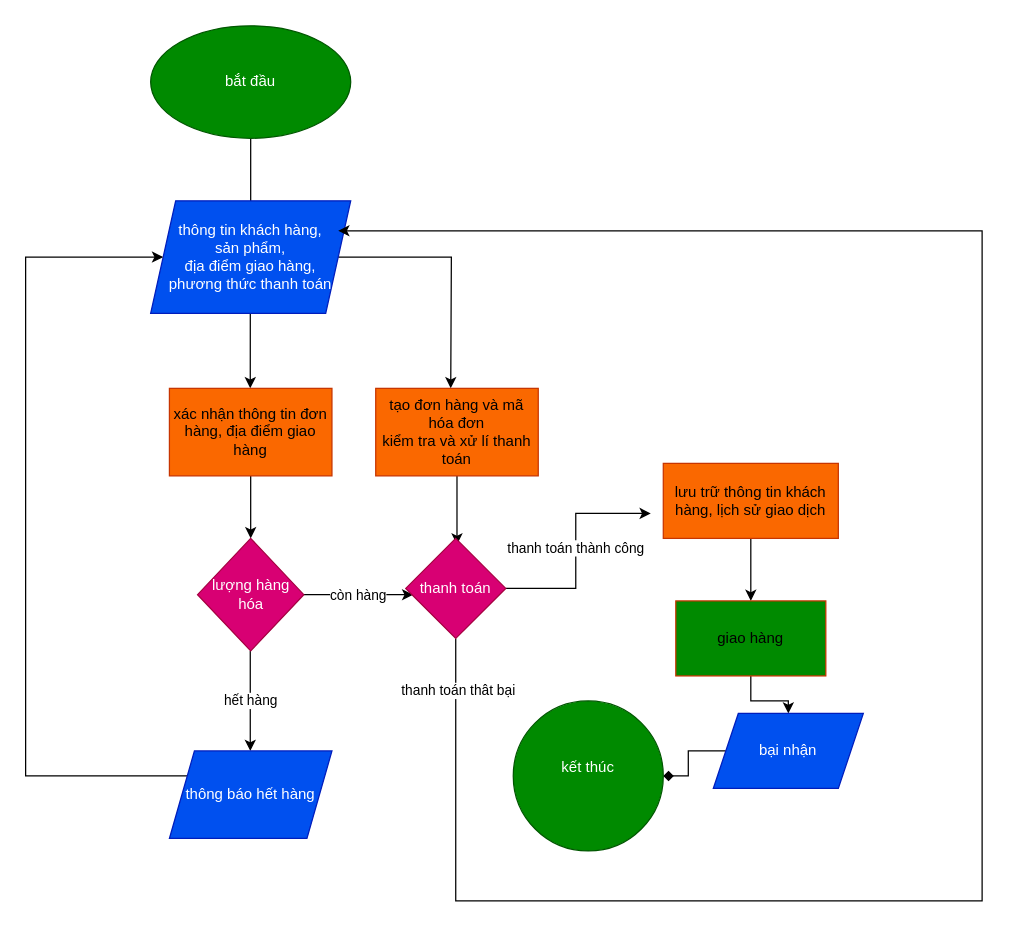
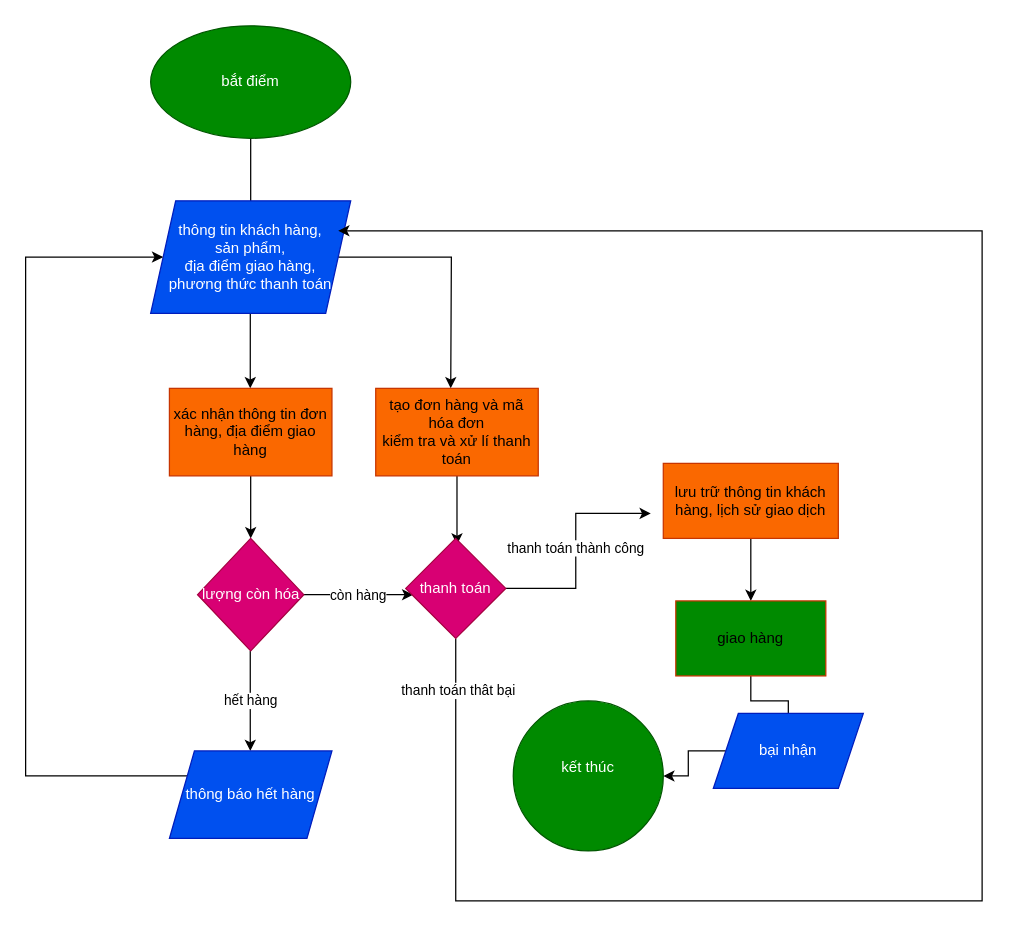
(251, 82) -> (251, 82)
(251, 594) -> (251, 594)
(786, 701) -> (788, 703)
(674, 776) -> (673, 776)
